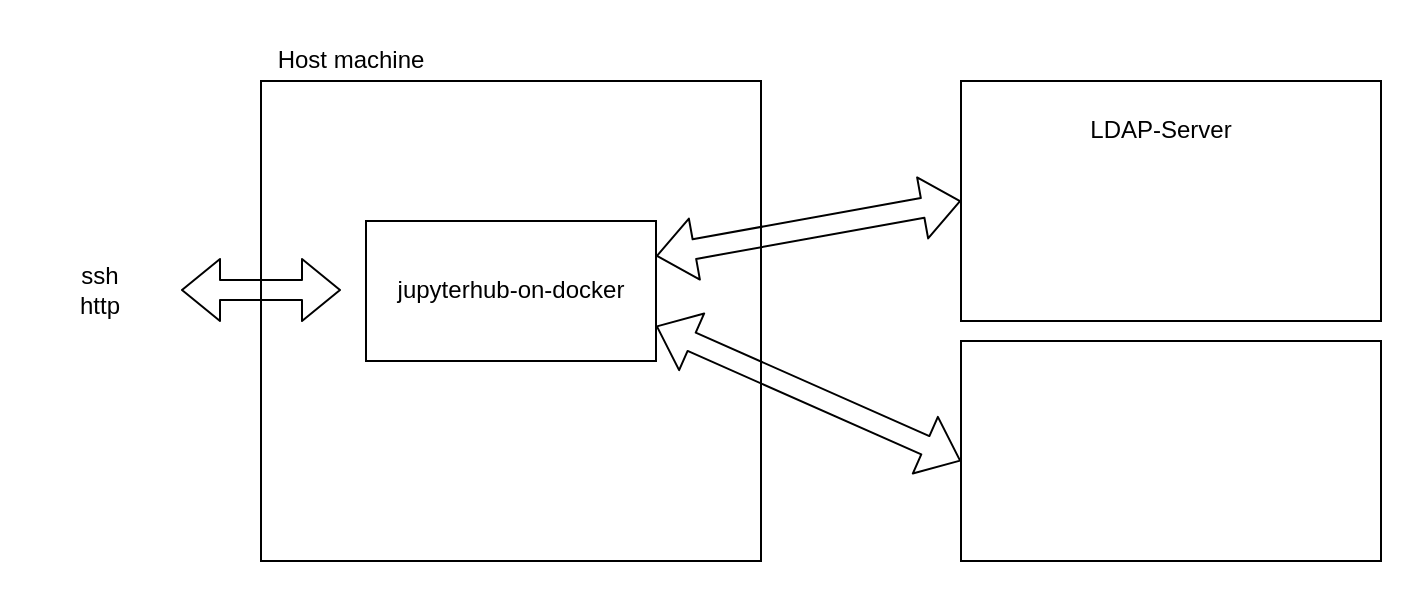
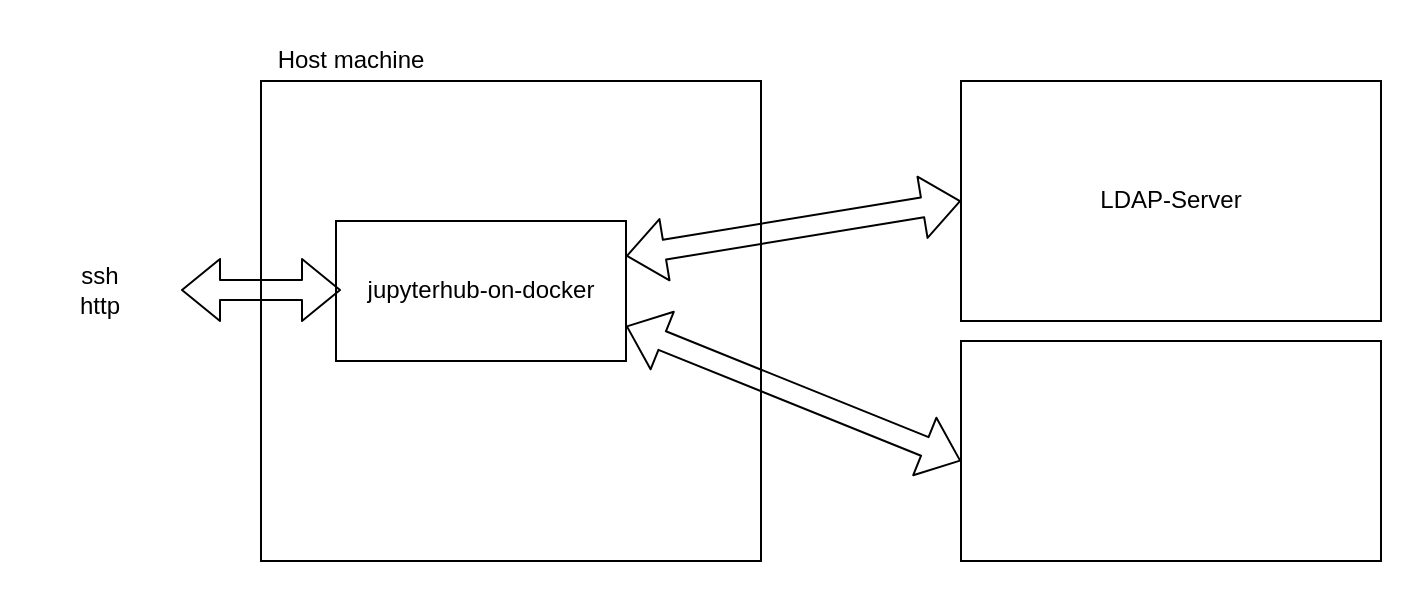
(1161, 131) -> (1171, 201)
(511, 291) -> (481, 291)
